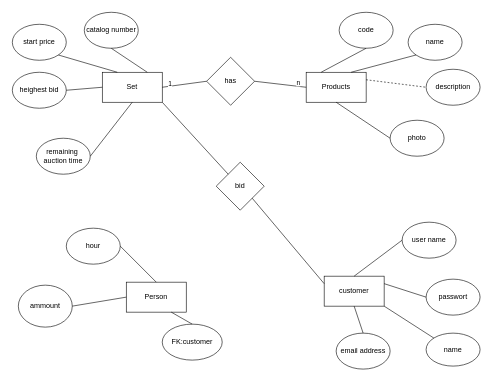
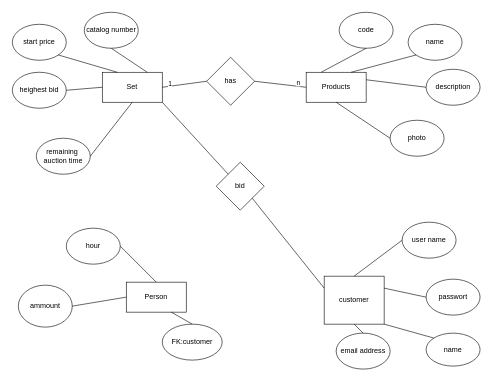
(396, 84) -> (396, 84)
(354, 291) -> (354, 300)
